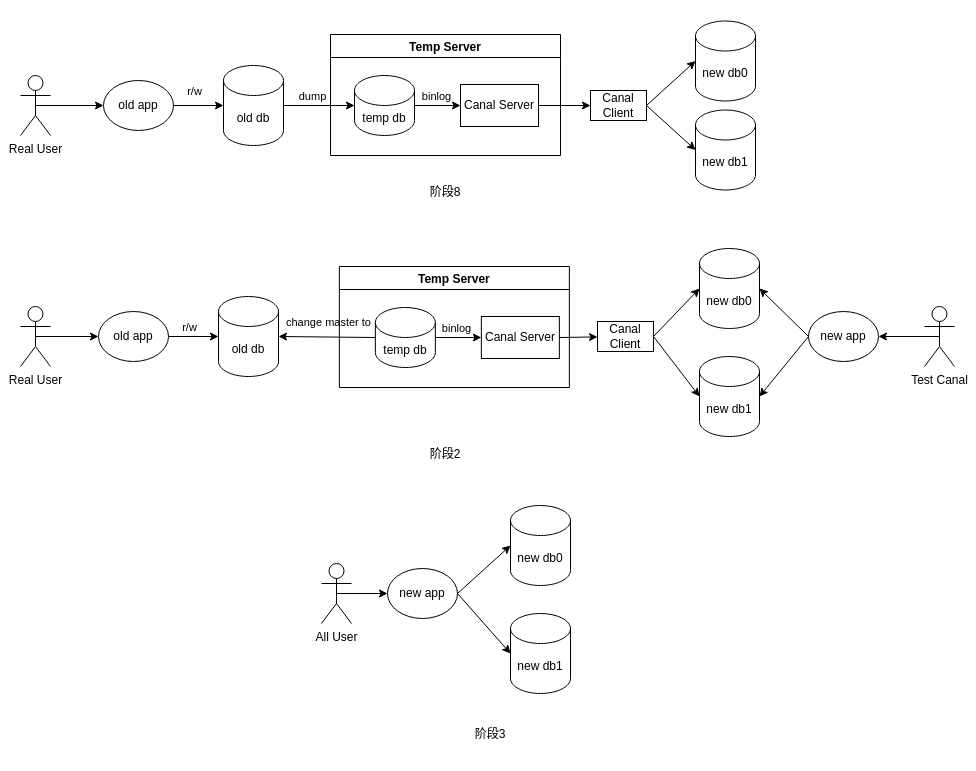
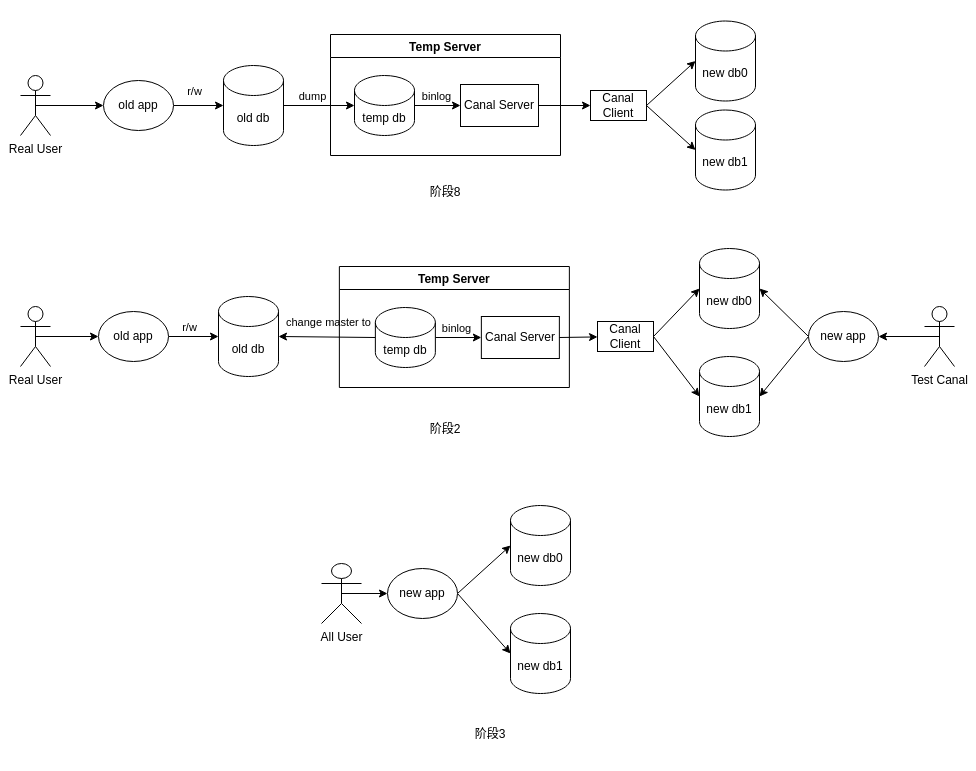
(446, 455) -> (446, 430)
(337, 594) -> (342, 594)
